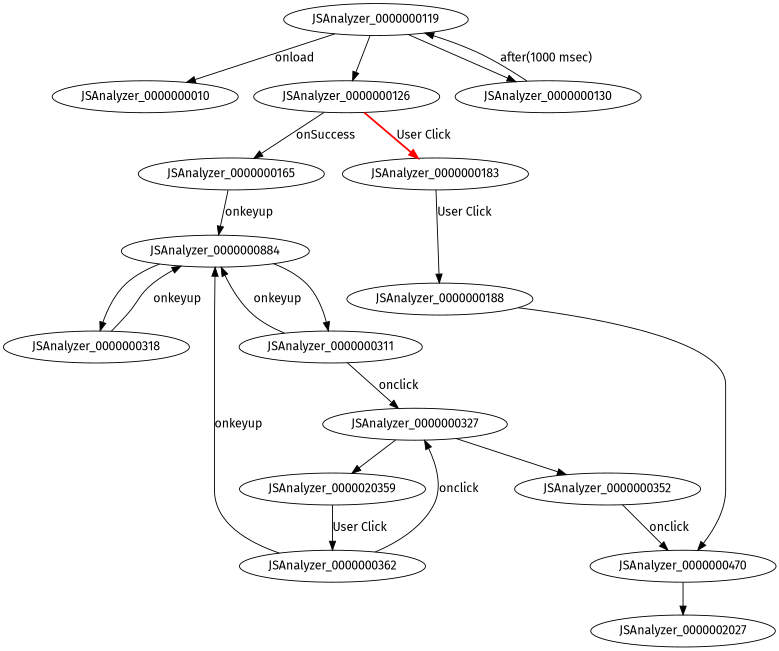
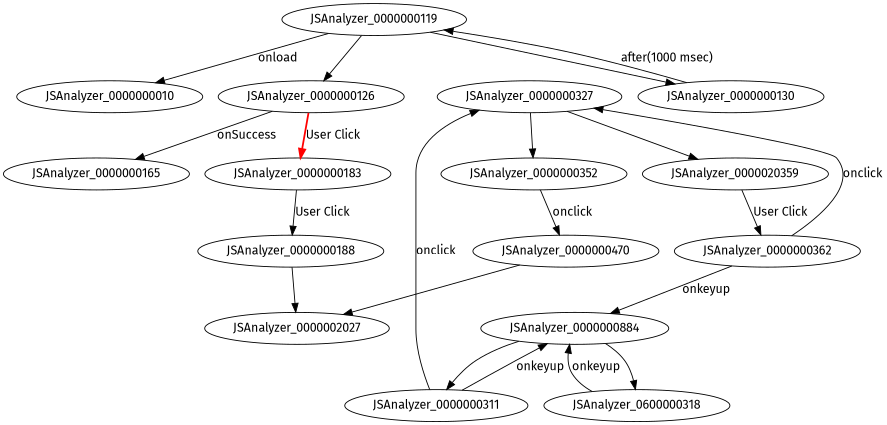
(224, 208) -> none
(96, 347) -> (637, 406)
(708, 358) -> (294, 285)
